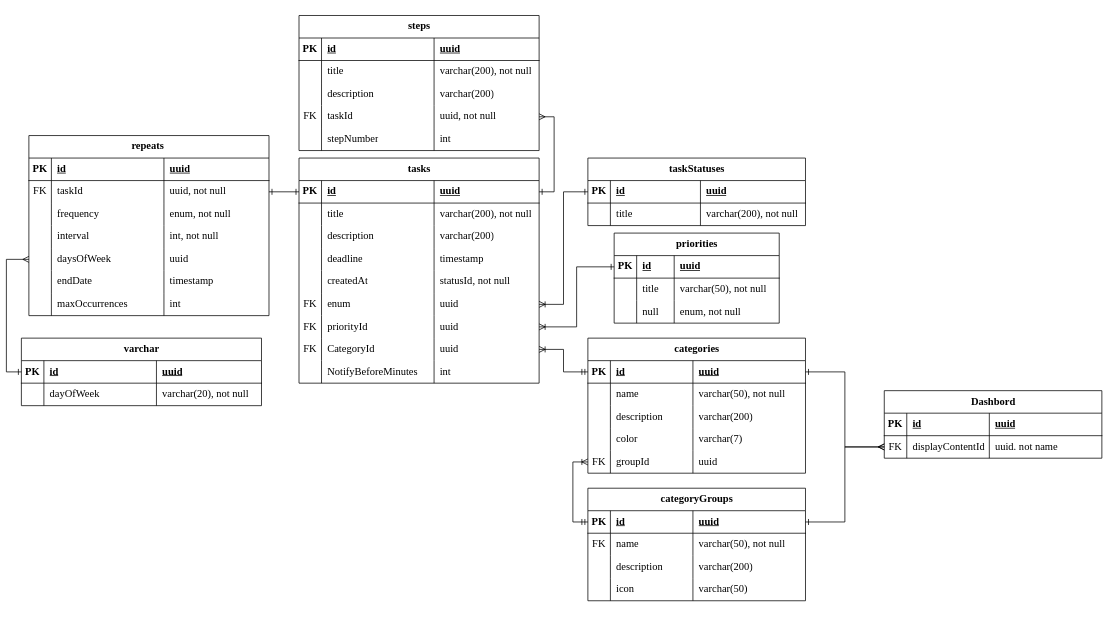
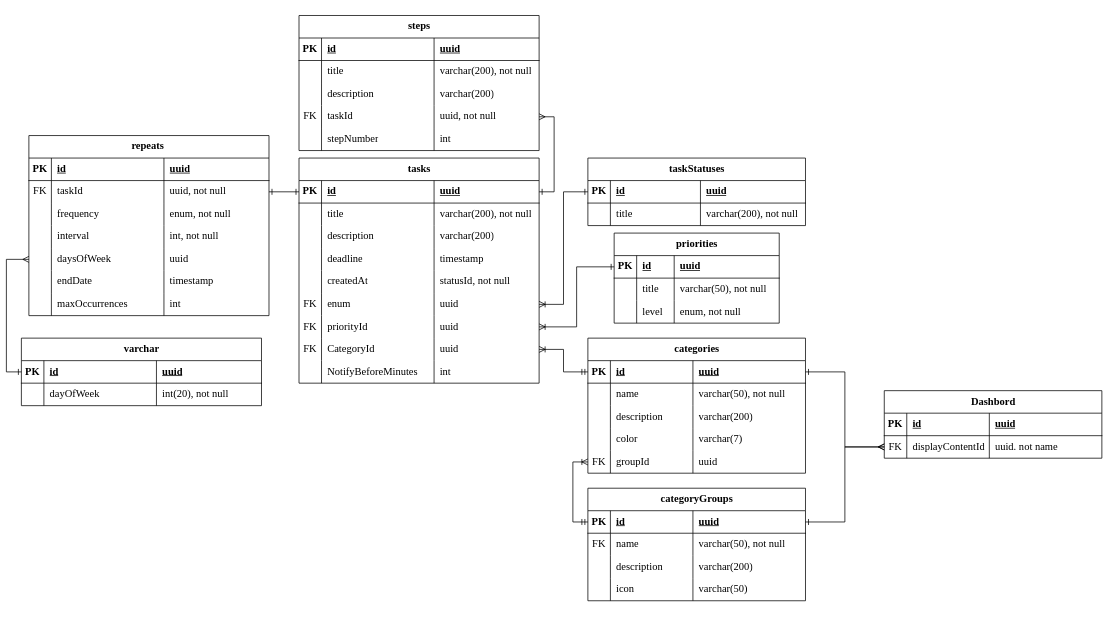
(651, 312) -> (654, 312)
(212, 394) -> (204, 394)
